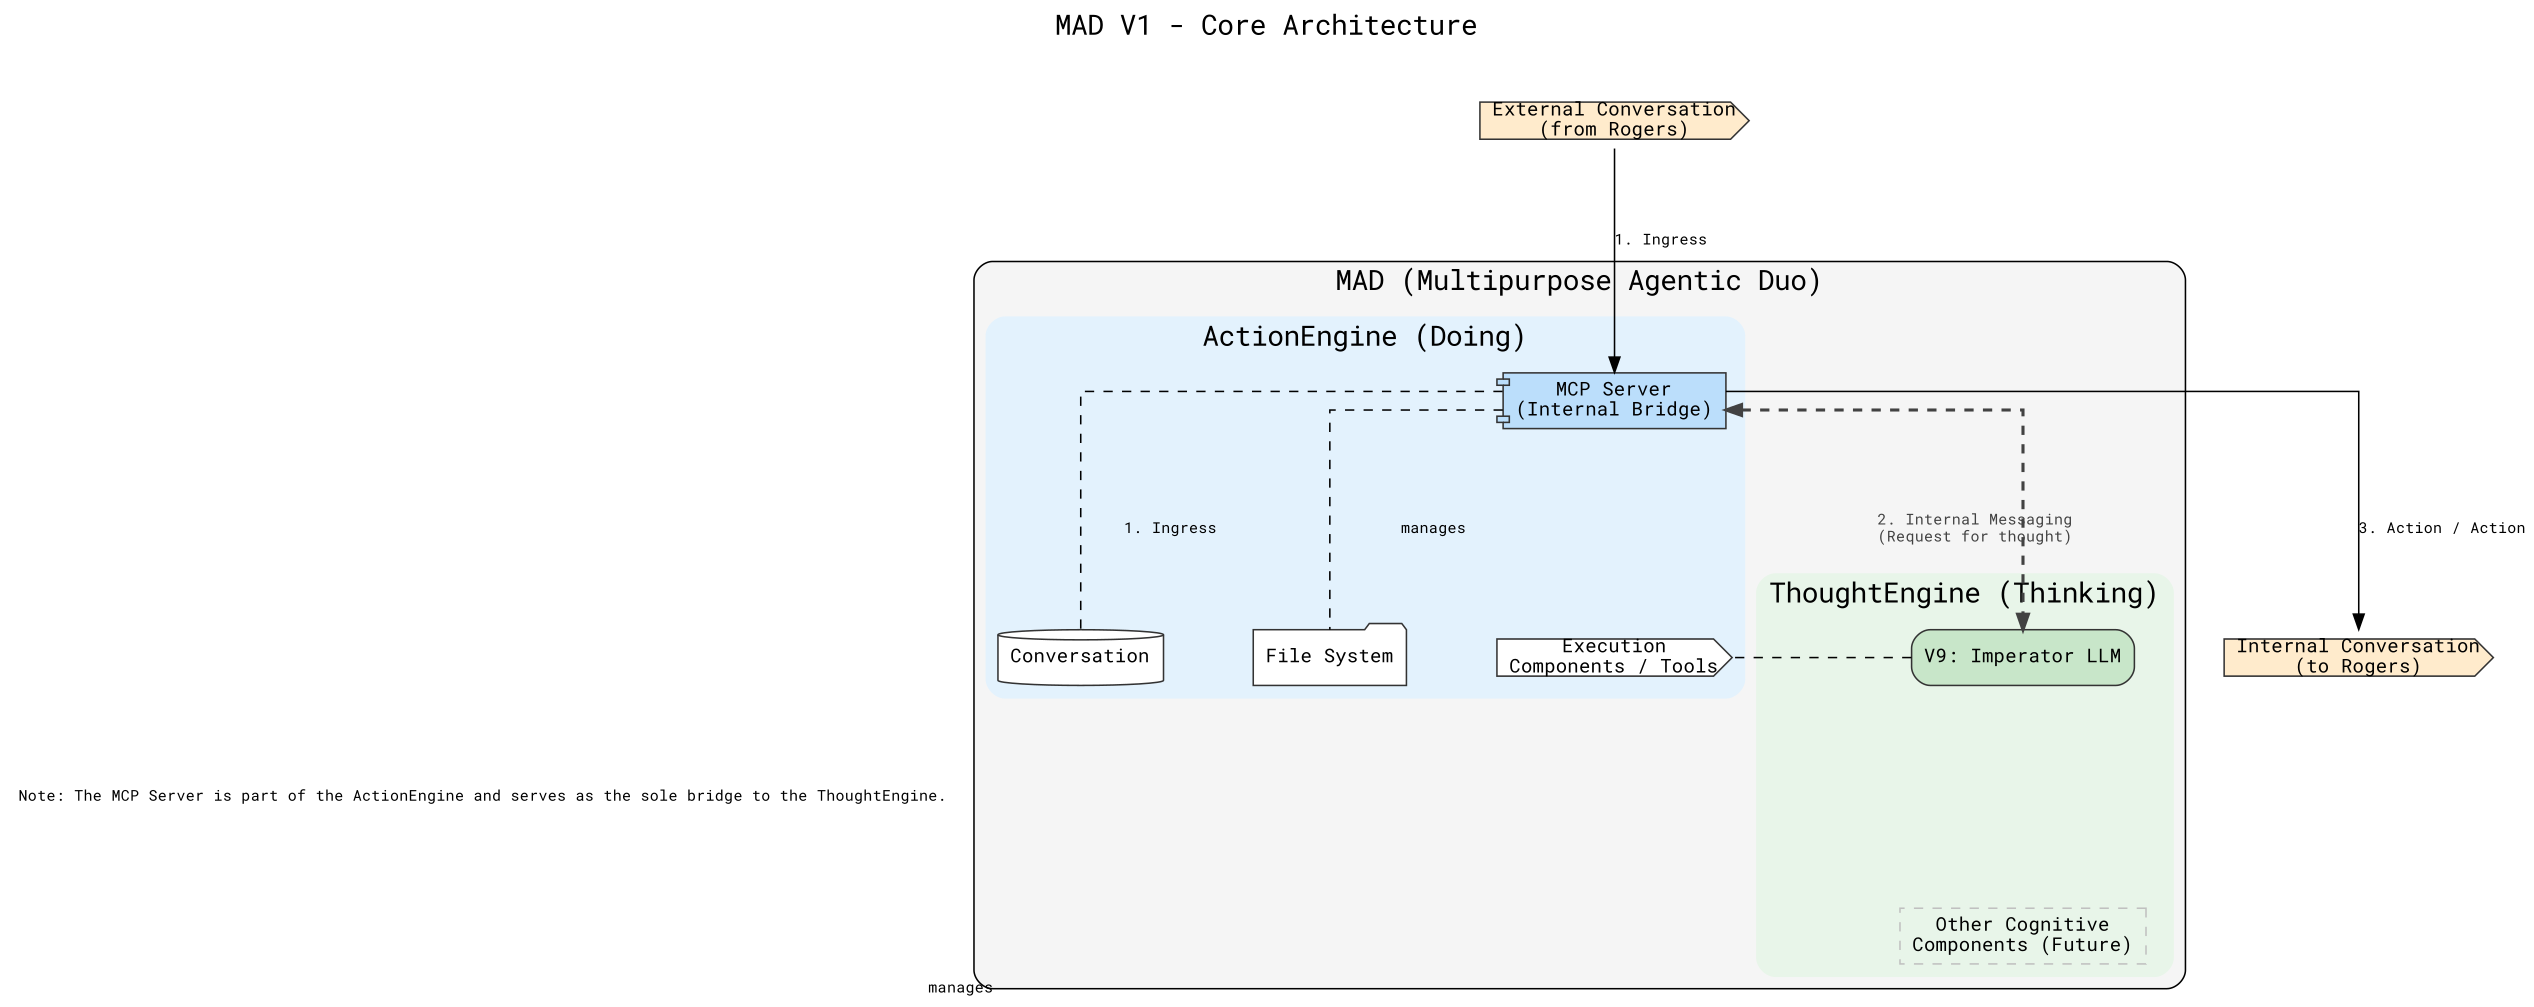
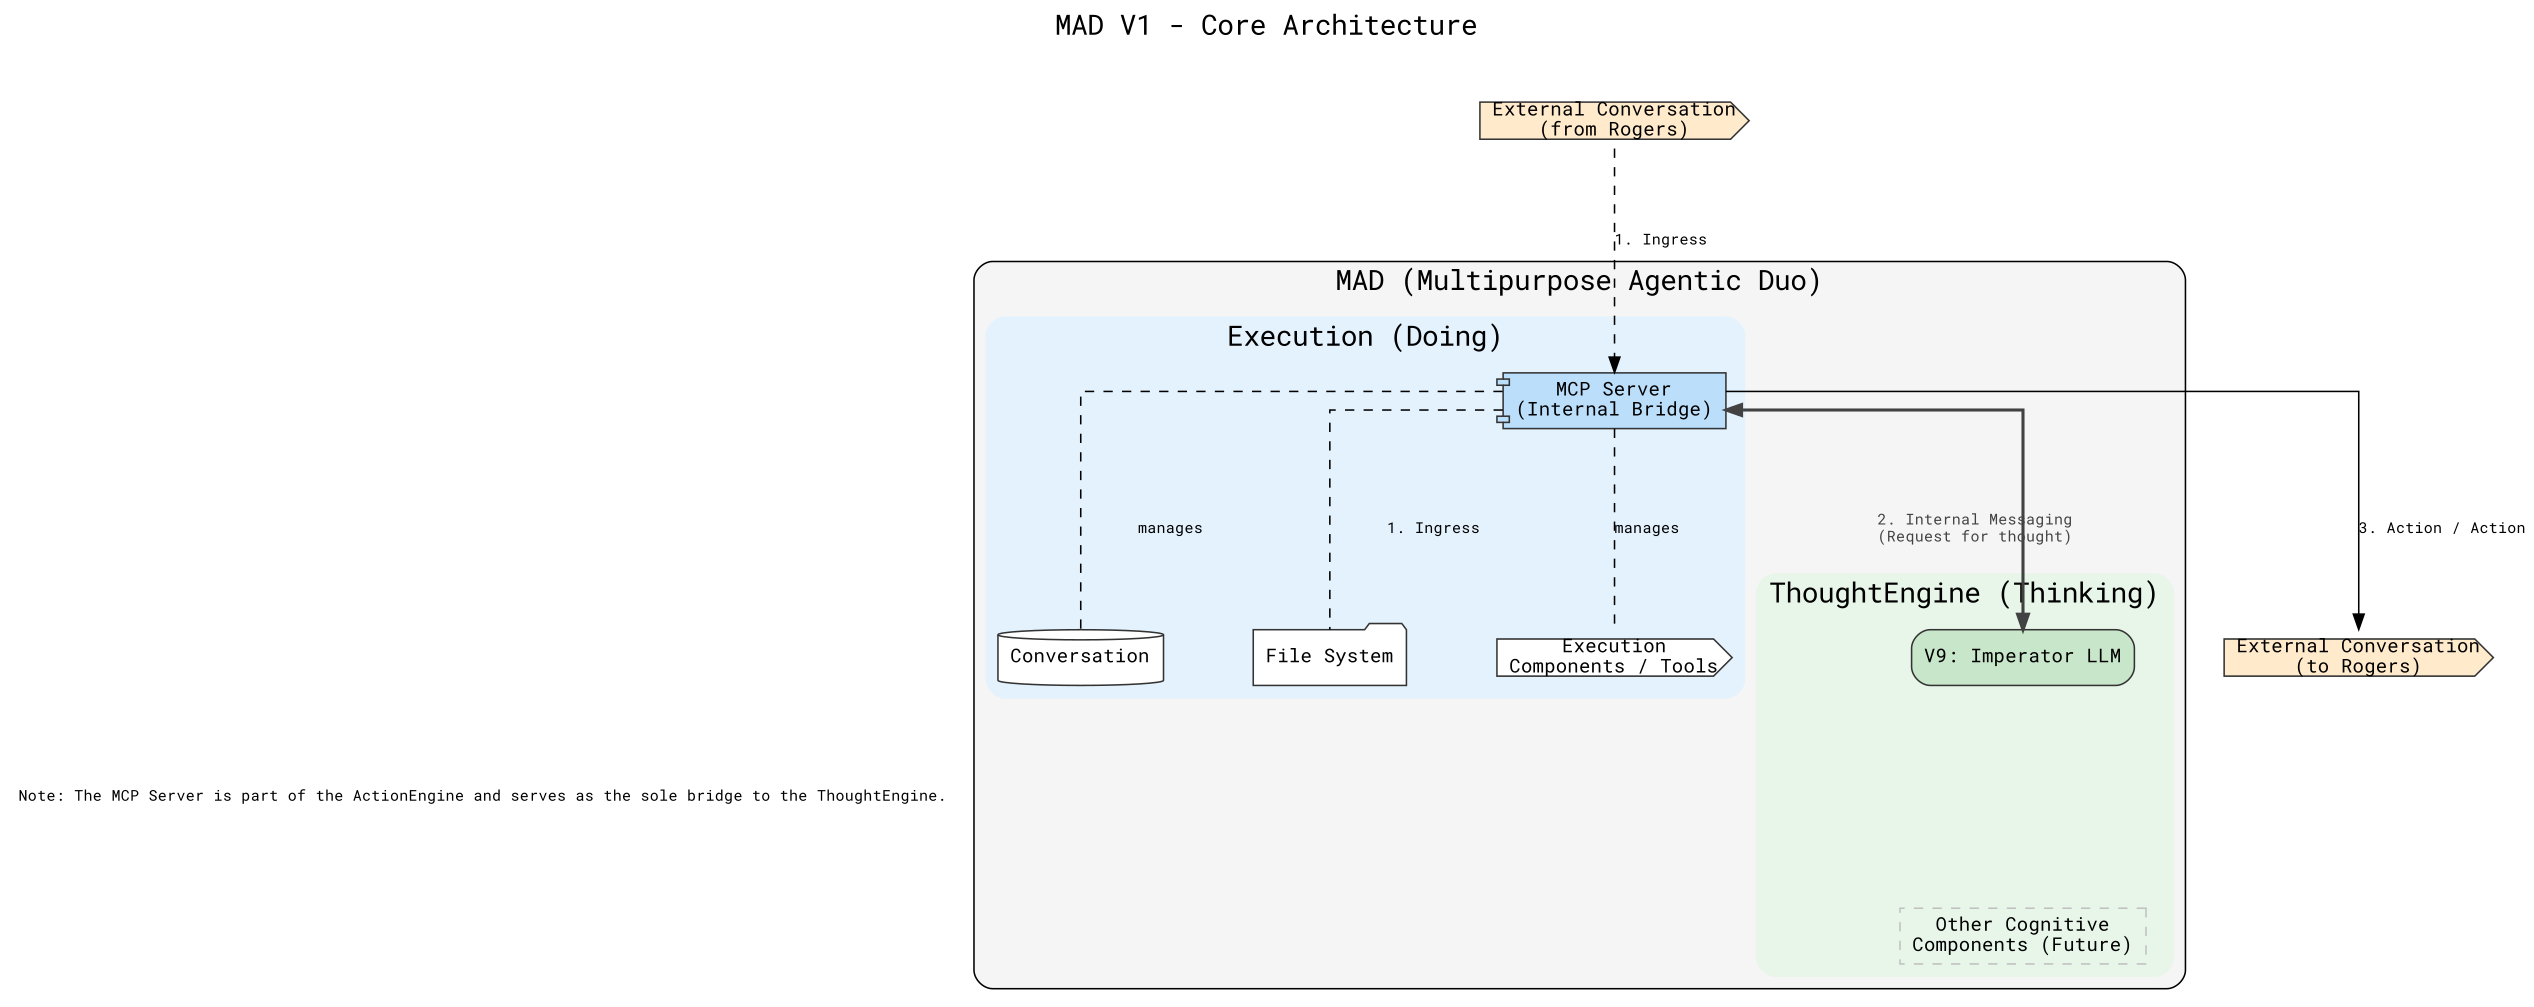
(1615, 248) -> (1615, 248)
(1365, 339) -> (1365, 339)
(1984, 410) -> (1984, 410)
(1171, 529) -> (1171, 529)
(1434, 529) -> (1434, 529)
(1822, 658) -> (1615, 529)
(2359, 658) -> (2359, 658)
